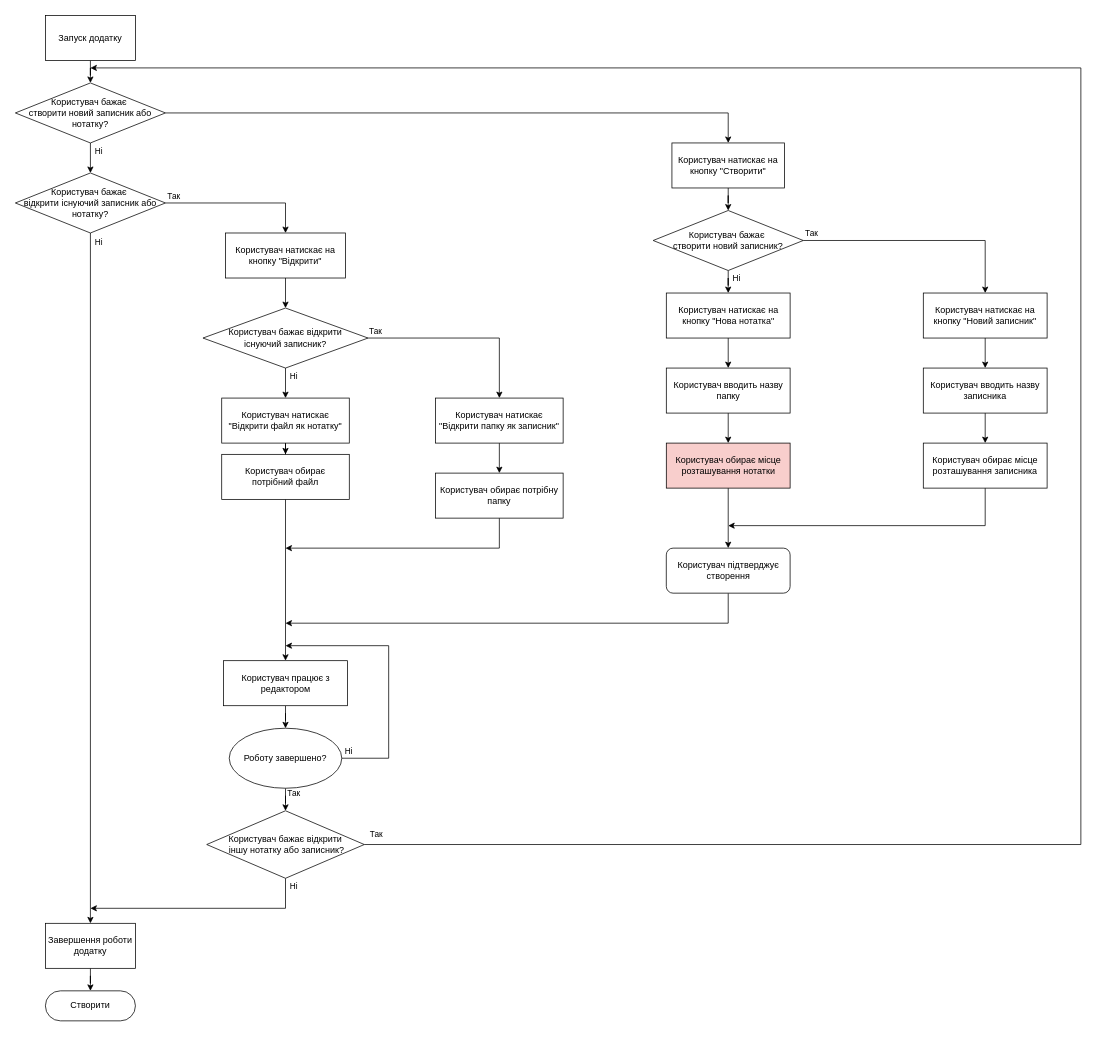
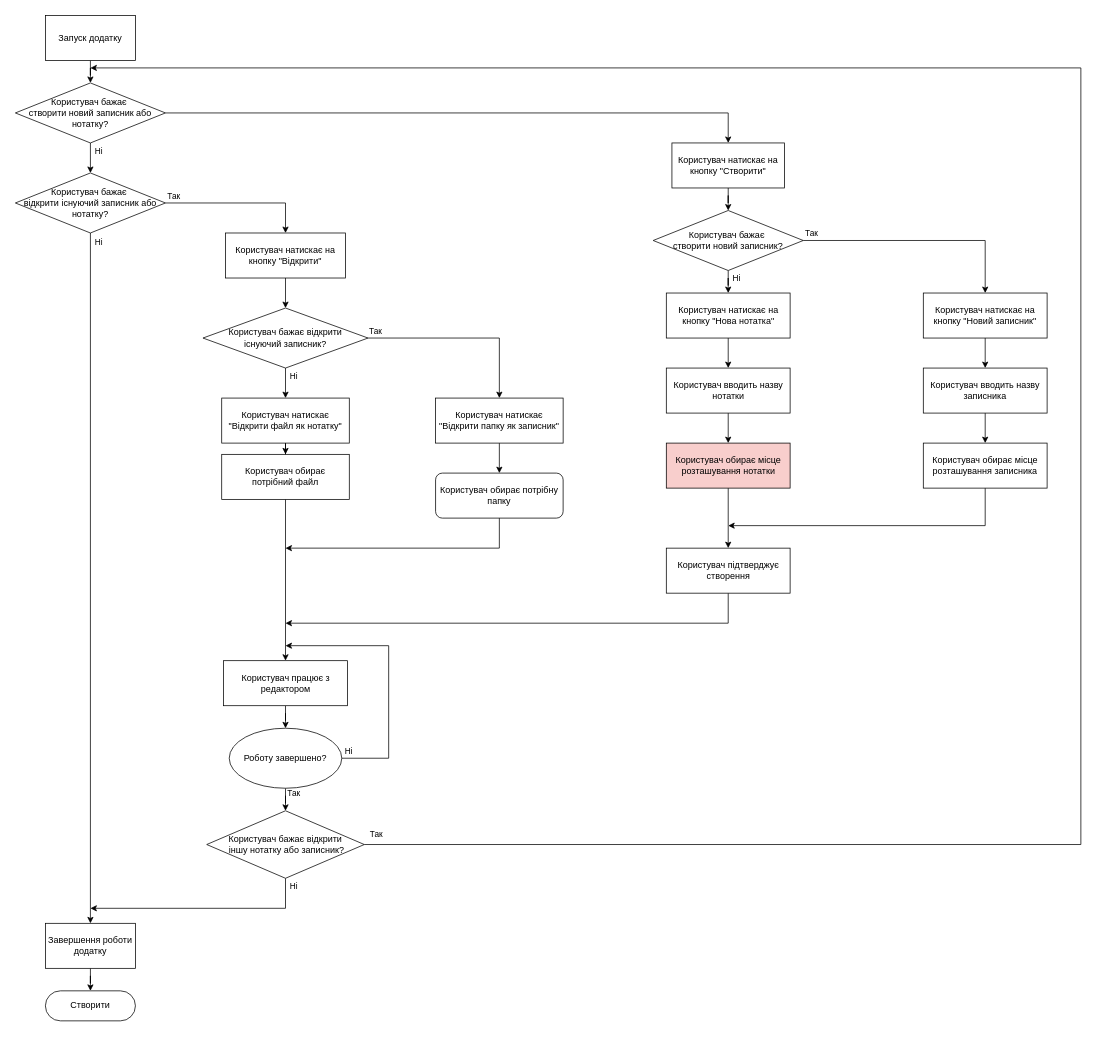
(728, 390) -> (728, 390)
(499, 495) -> (499, 495)
(728, 570) -> (728, 570)
